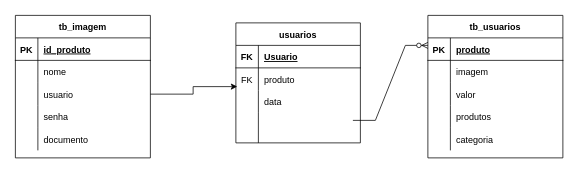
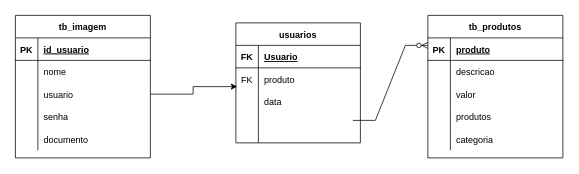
(495, 27) -> (495, 27)
(68, 50) -> (66, 50)
(470, 72) -> (478, 72)
